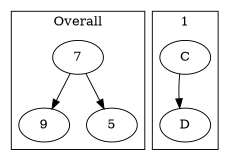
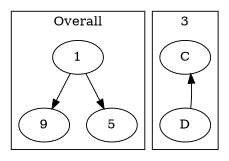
(185, 22) -> (185, 22)
(78, 57) -> (78, 57)
(179, 86) -> (192, 96)
